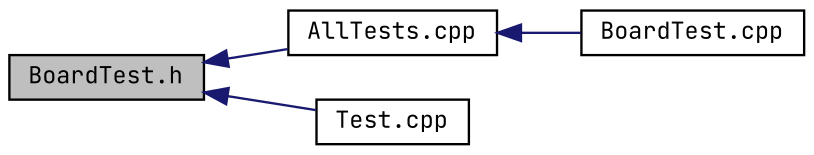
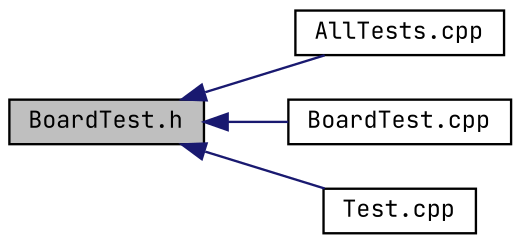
(551, 33) -> (258, 122)
